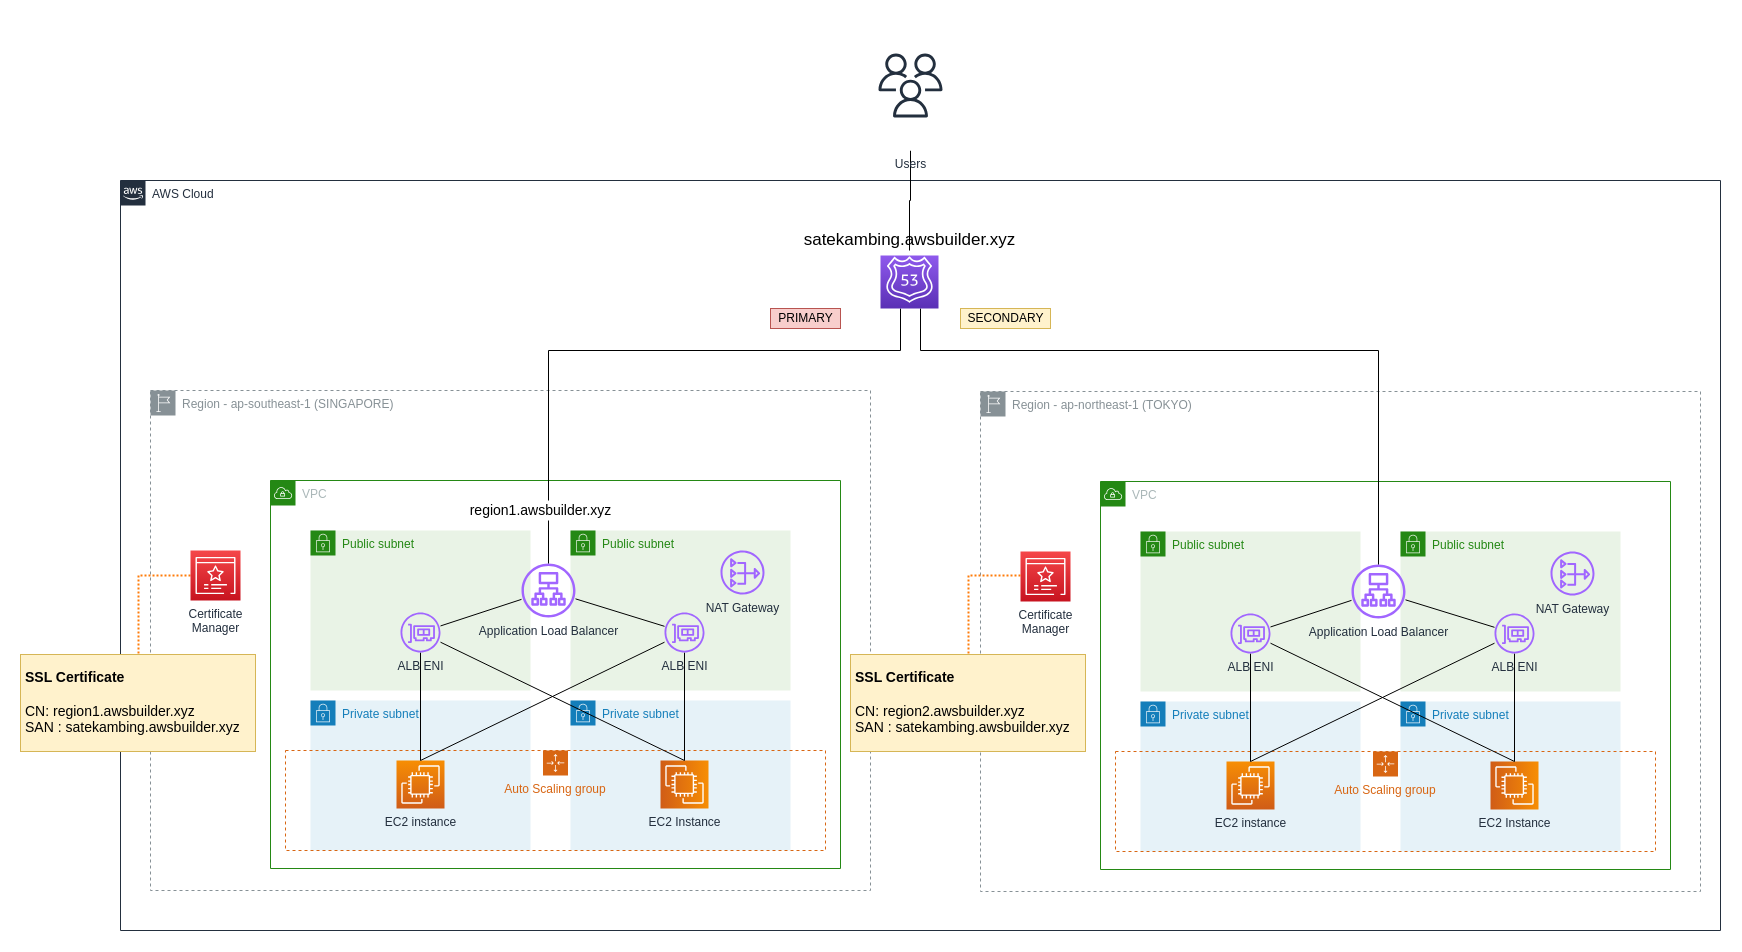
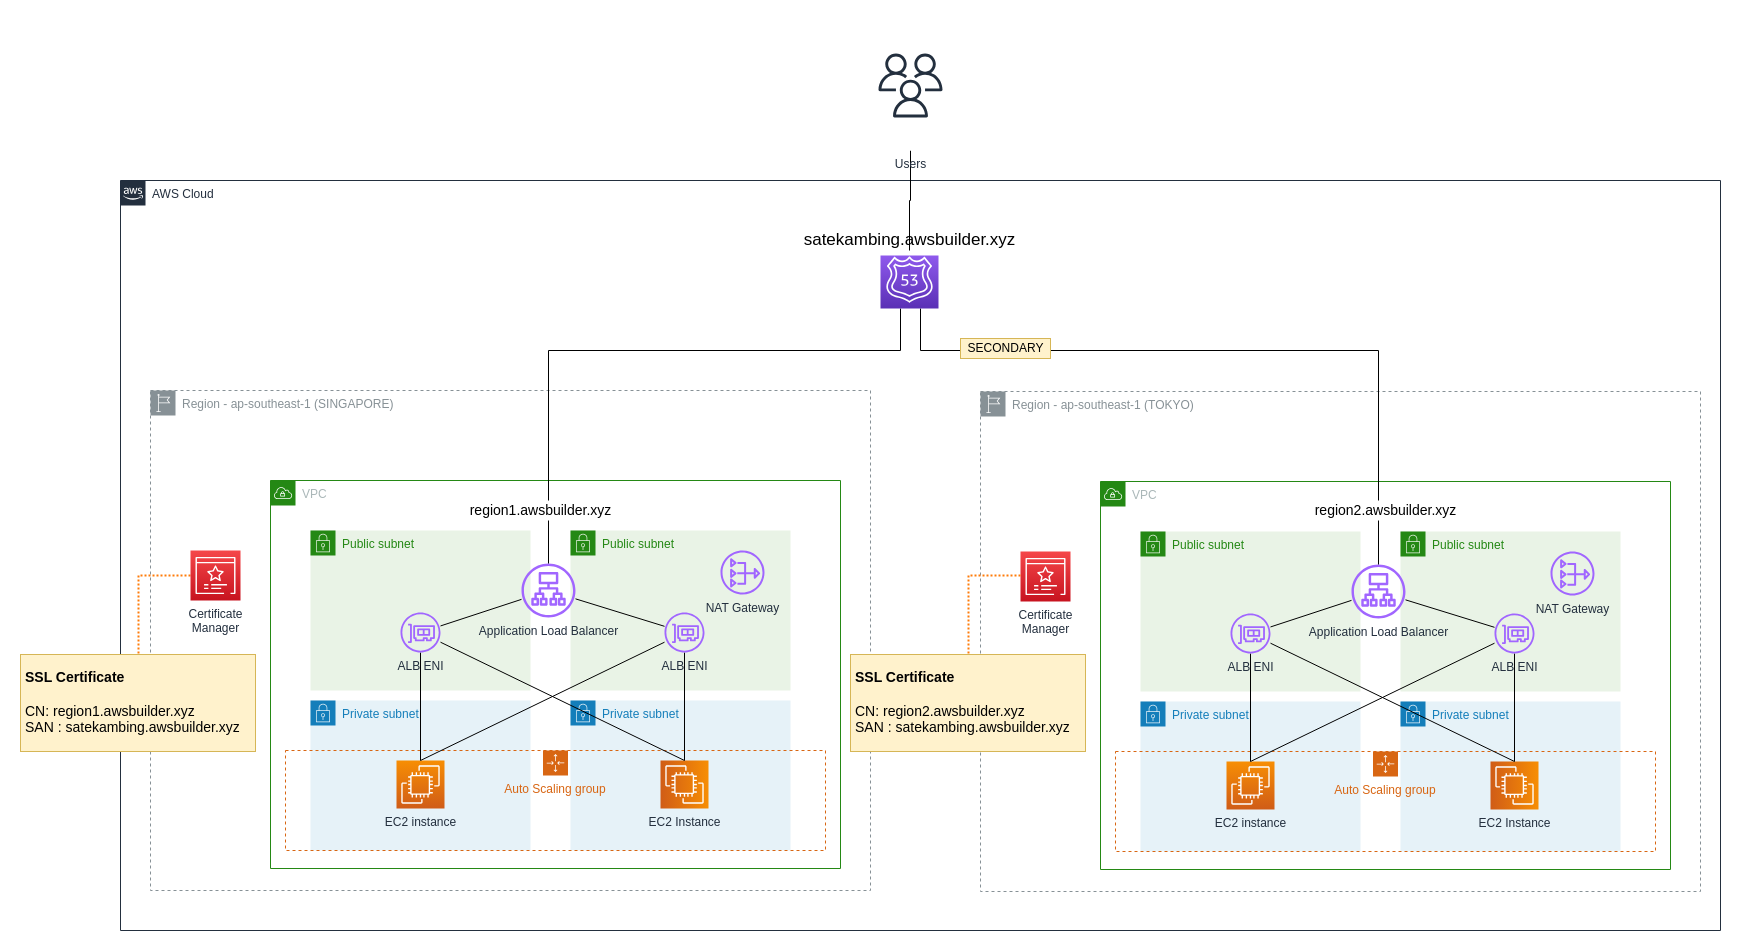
(806, 319) -> none
(1006, 319) -> (1006, 349)
(1110, 406) -> (1110, 406)
none -> (1386, 511)
